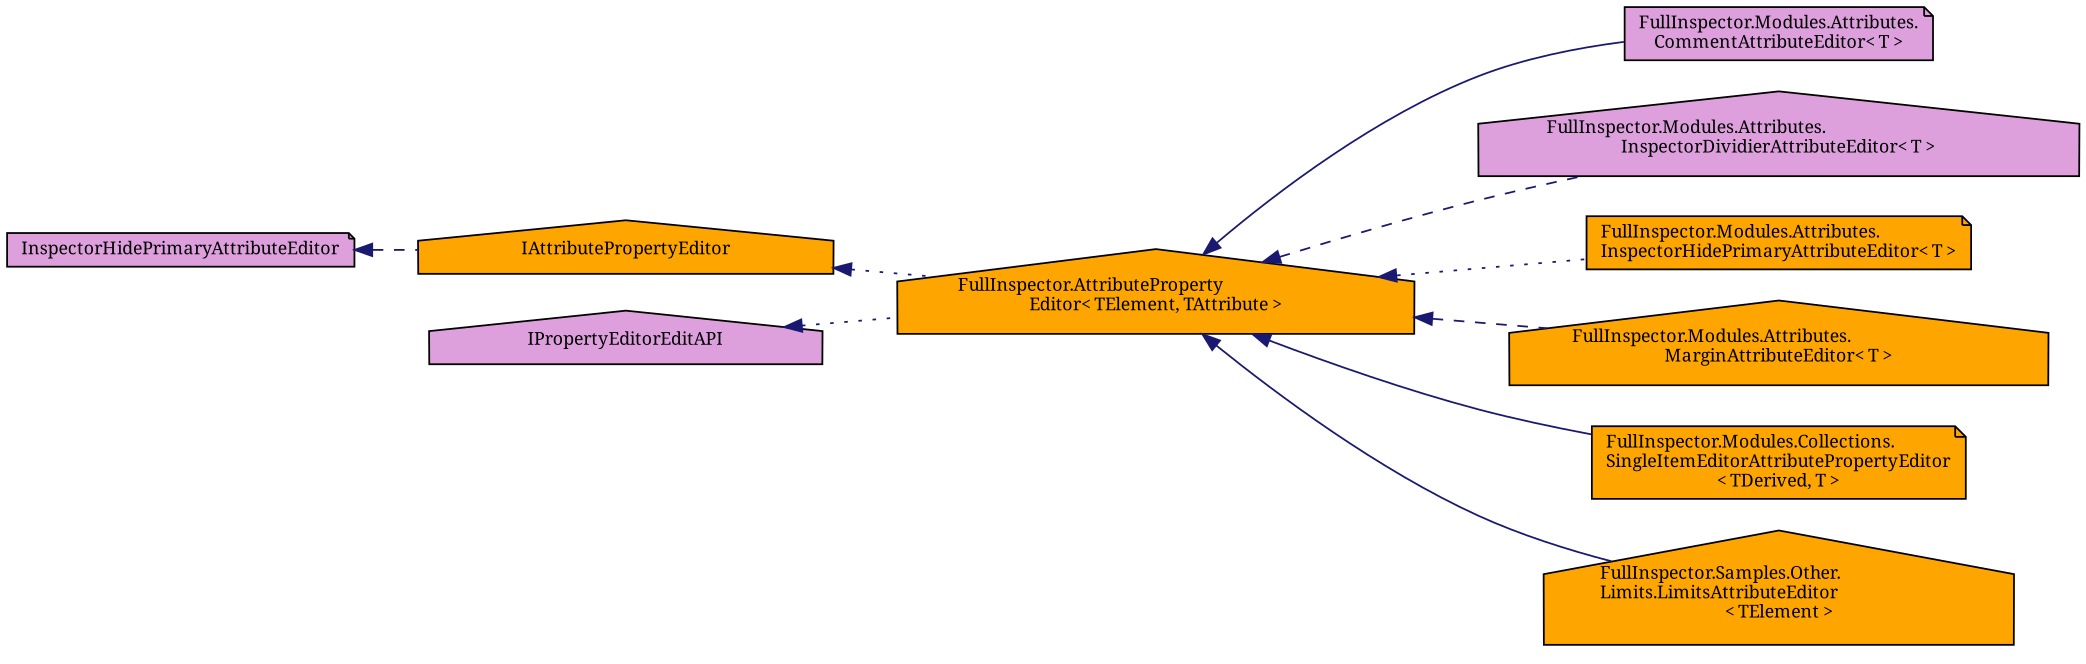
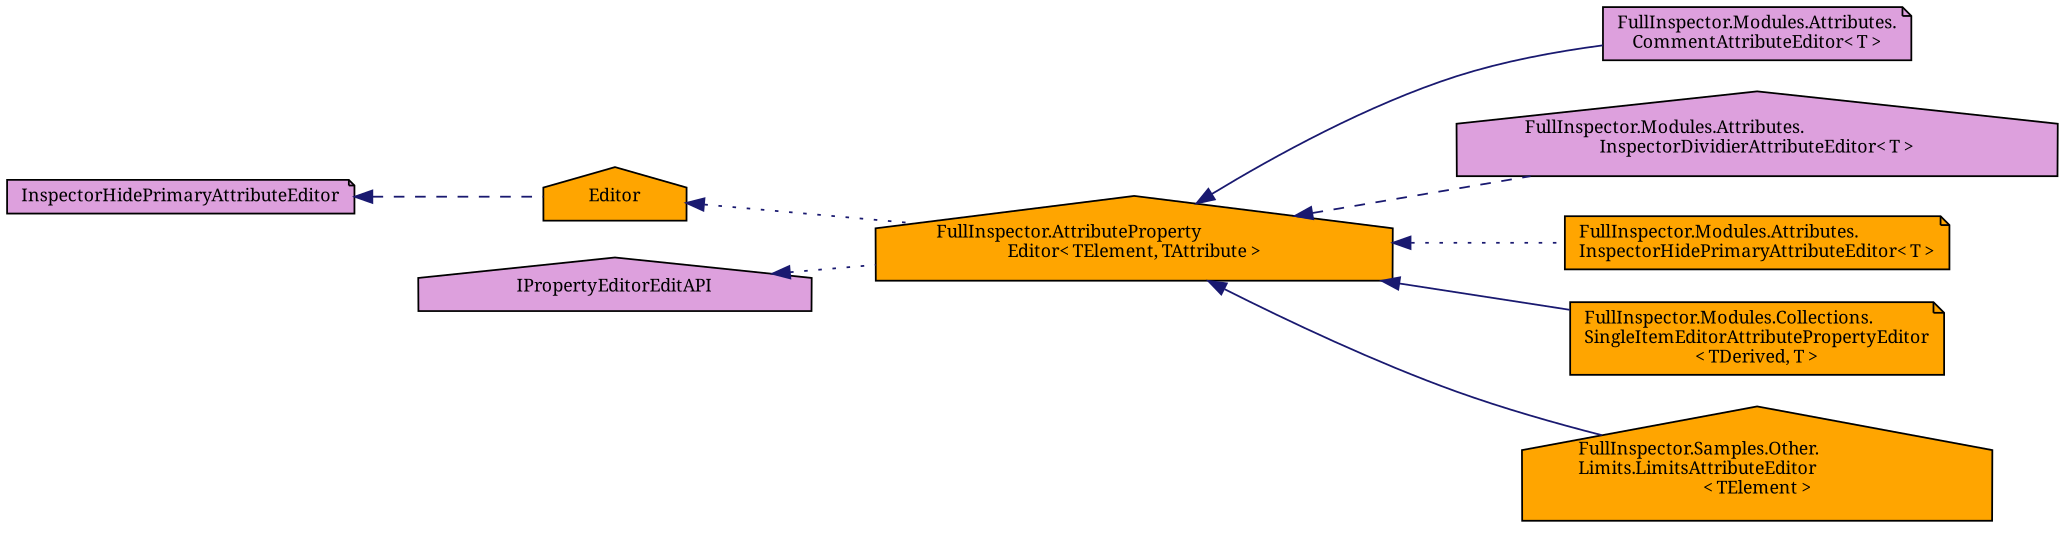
(626, 250) -> (615, 197)
(1779, 347) -> none
